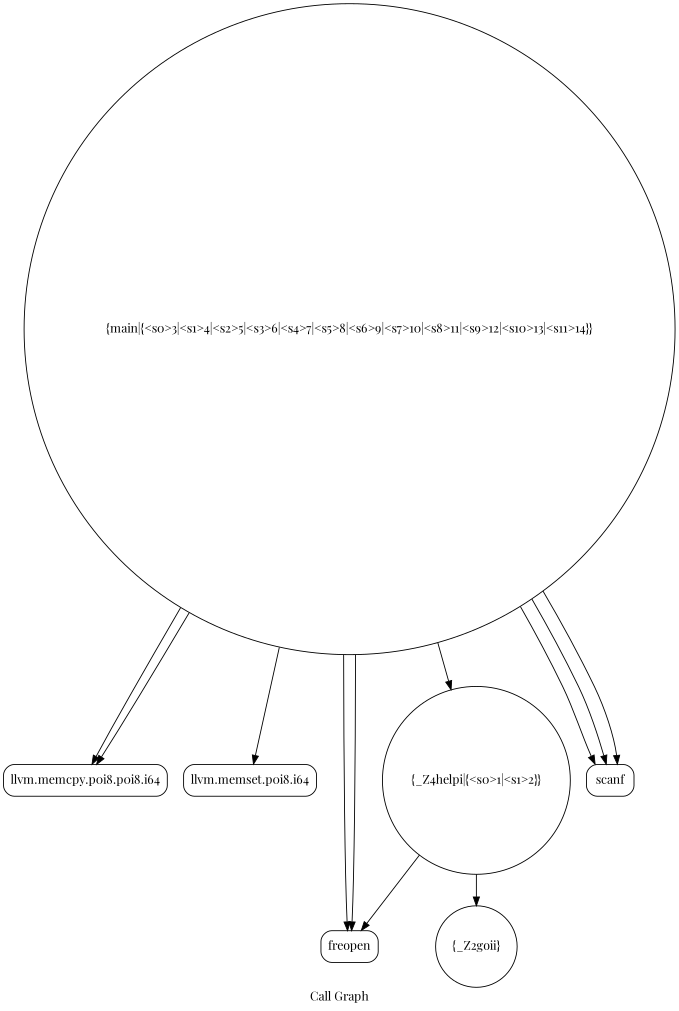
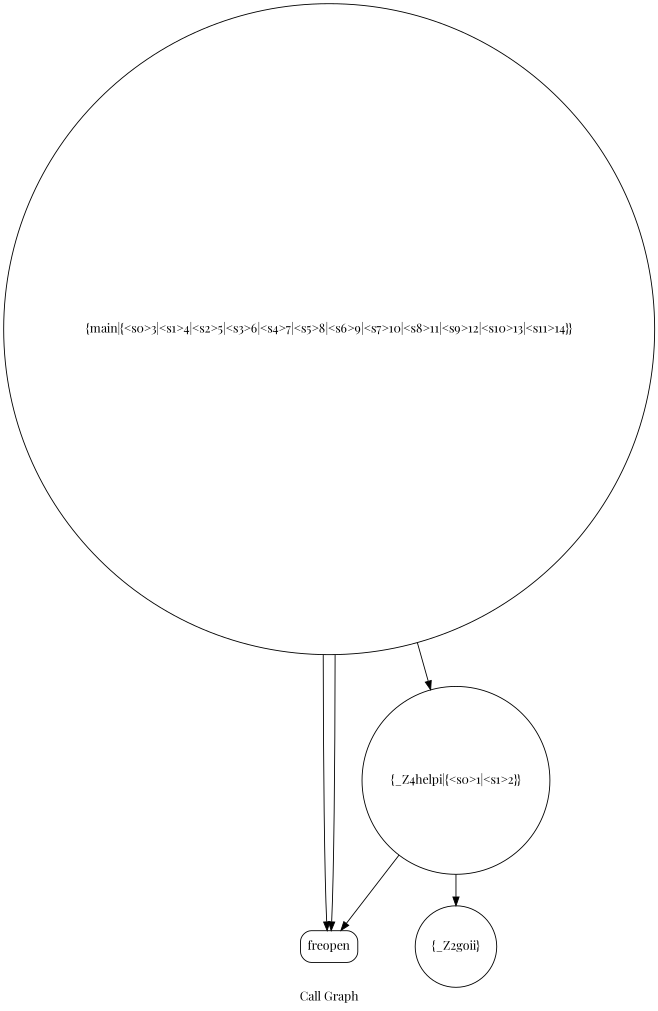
(85, 780) -> none
(250, 780) -> none
(610, 780) -> none
